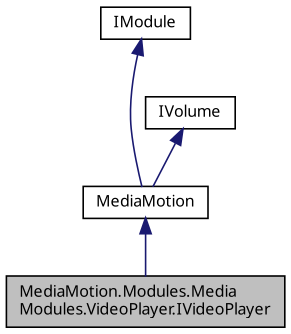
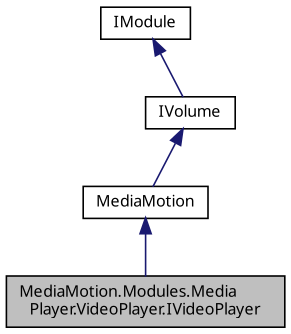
(131, 121) -> (172, 75)
(146, 302) -> (146, 302)
